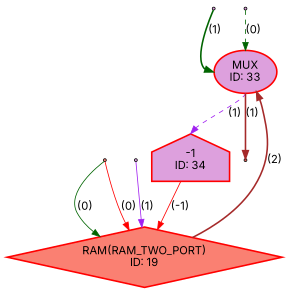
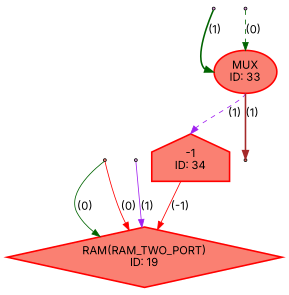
(245, 72) -> (245, 72)
(191, 160) -> (191, 160)
(257, 182) -> none
